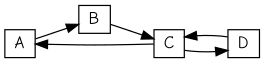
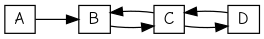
(101, 45) -> (138, 11)
